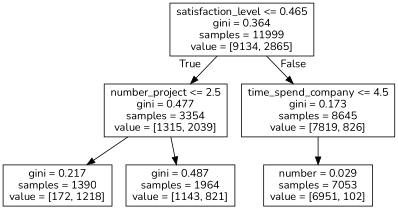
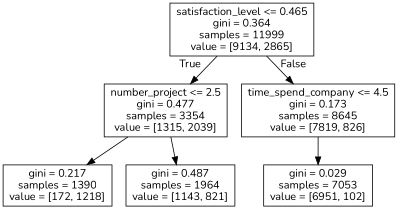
(318, 186) -> (318, 186)
